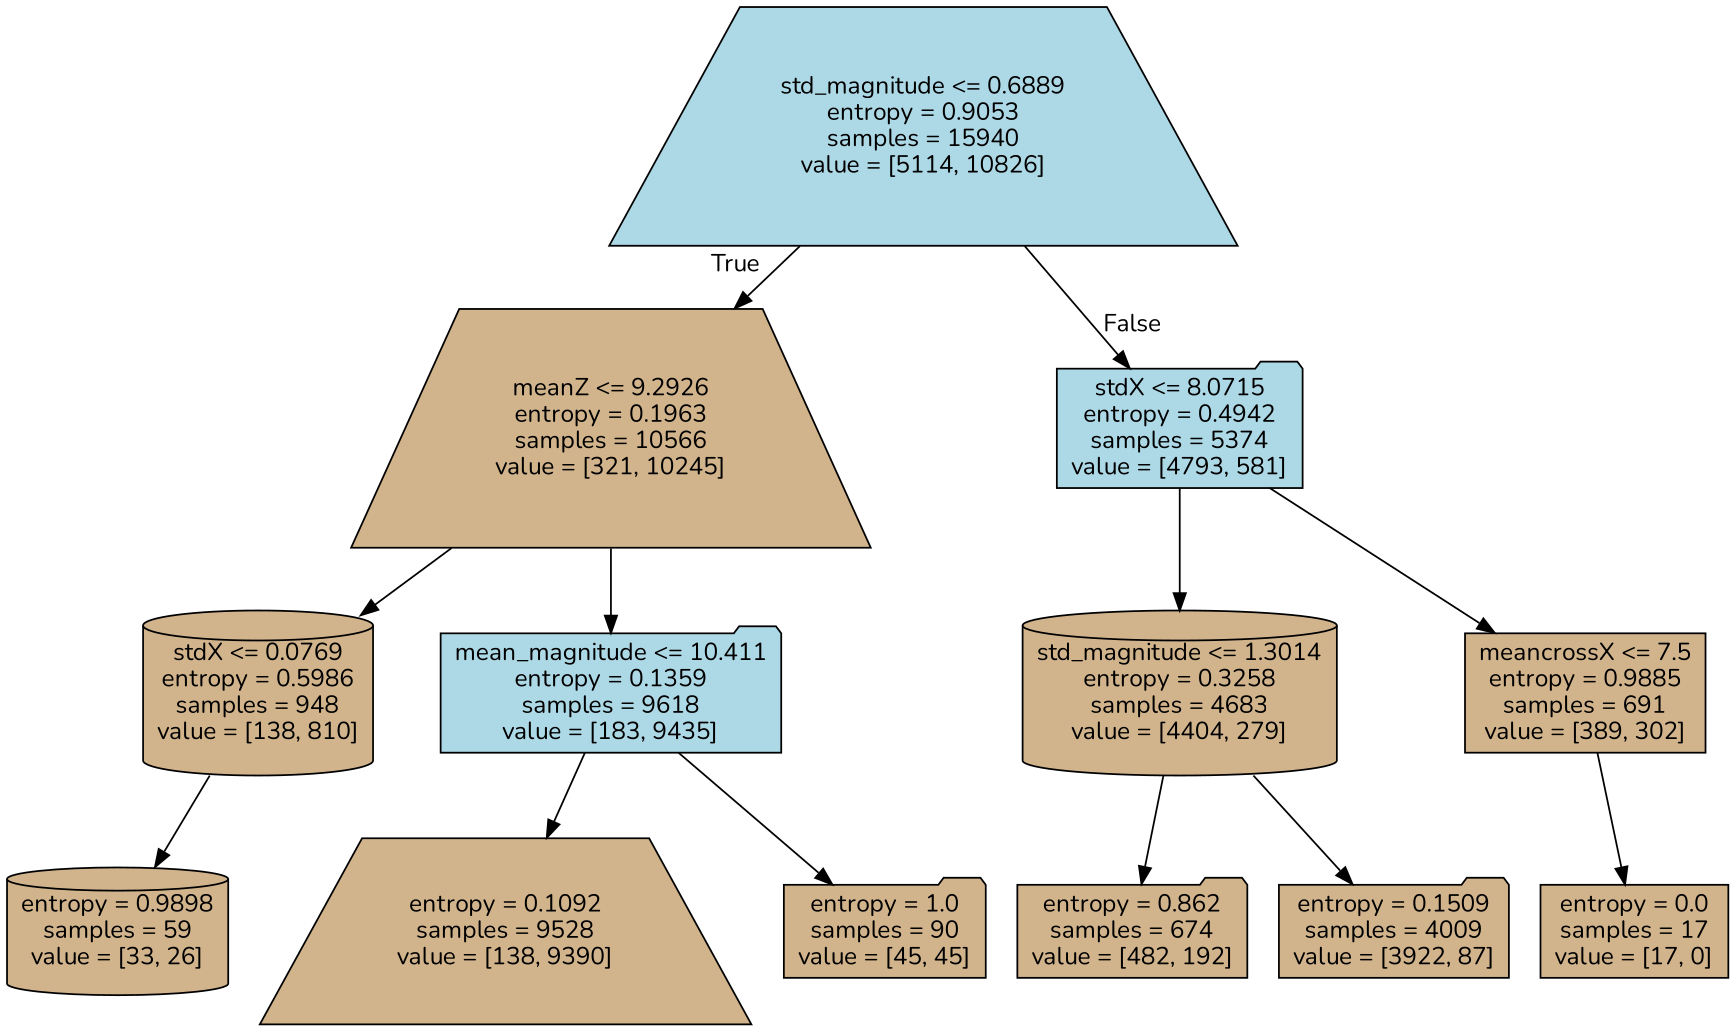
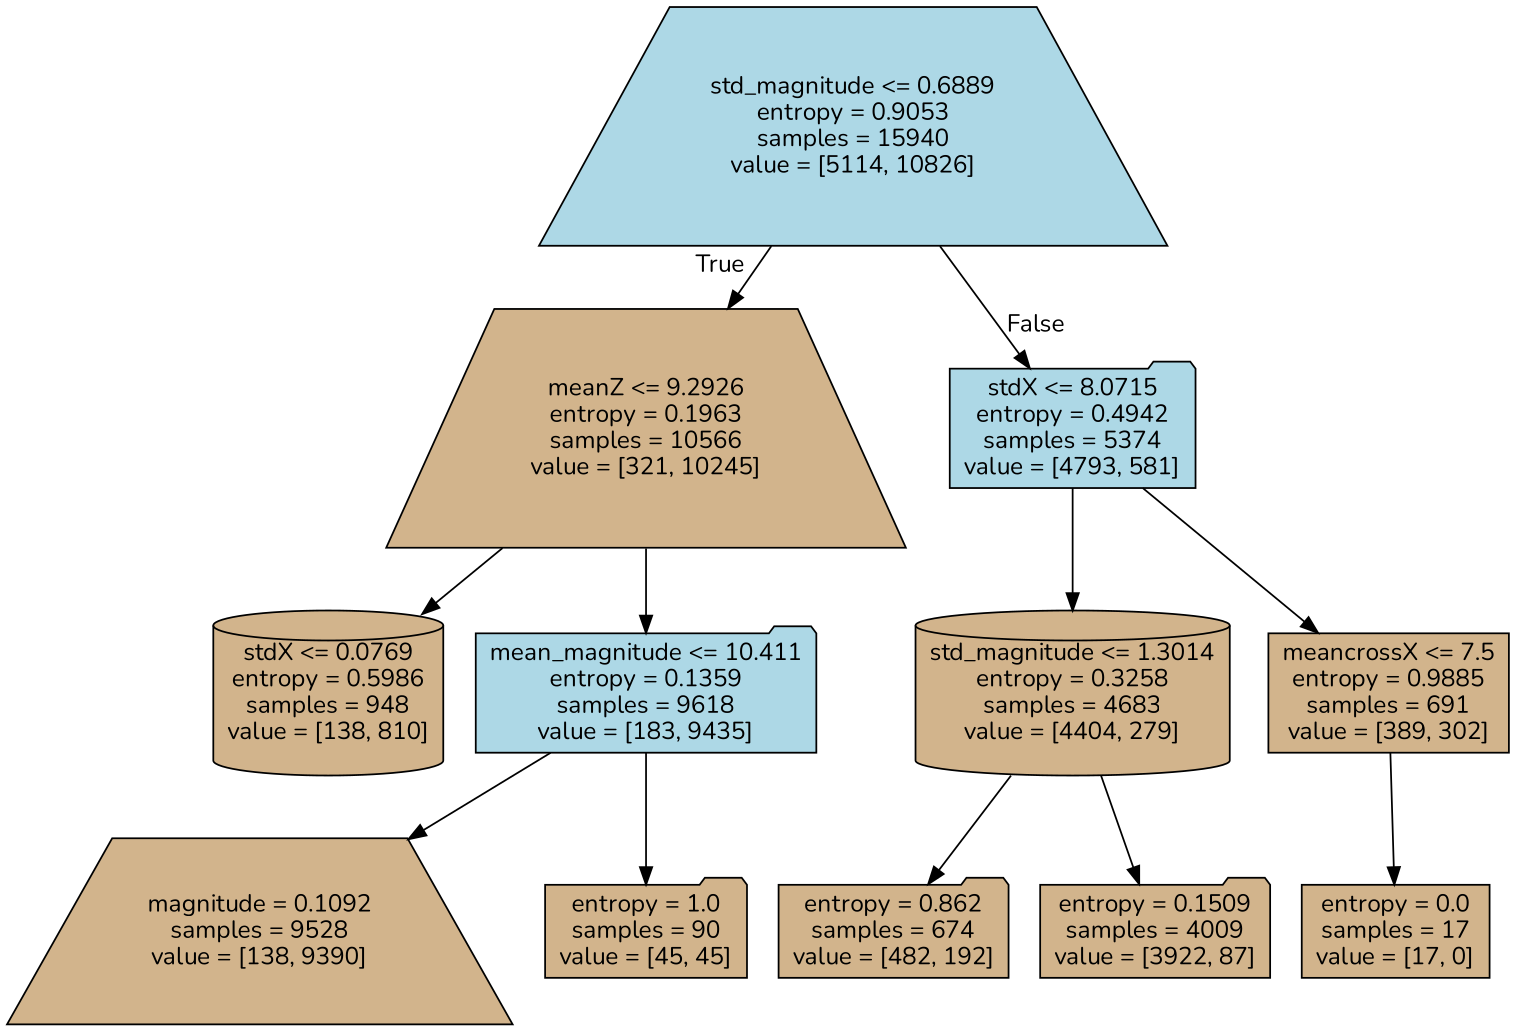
(118, 931) -> none
(506, 931) -> (260, 931)
